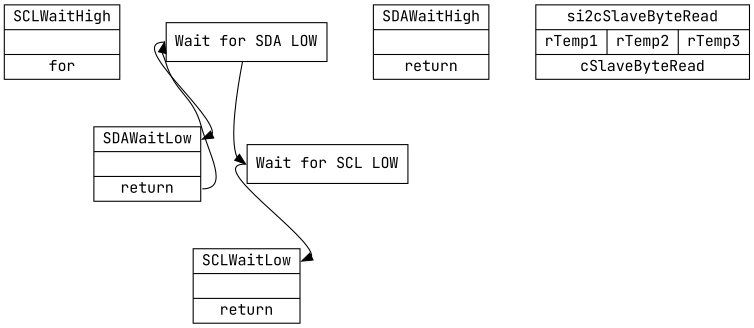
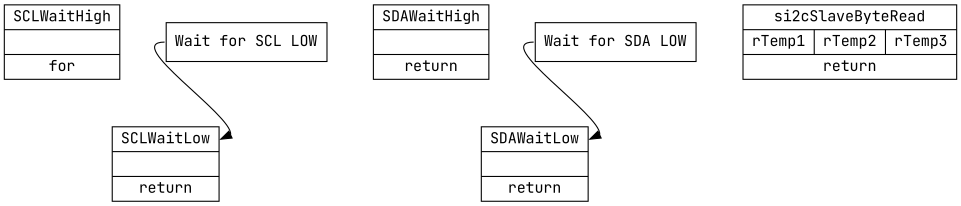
(643, 66) -> (850, 66)
(235, 109) -> none
(200, 121) -> none
